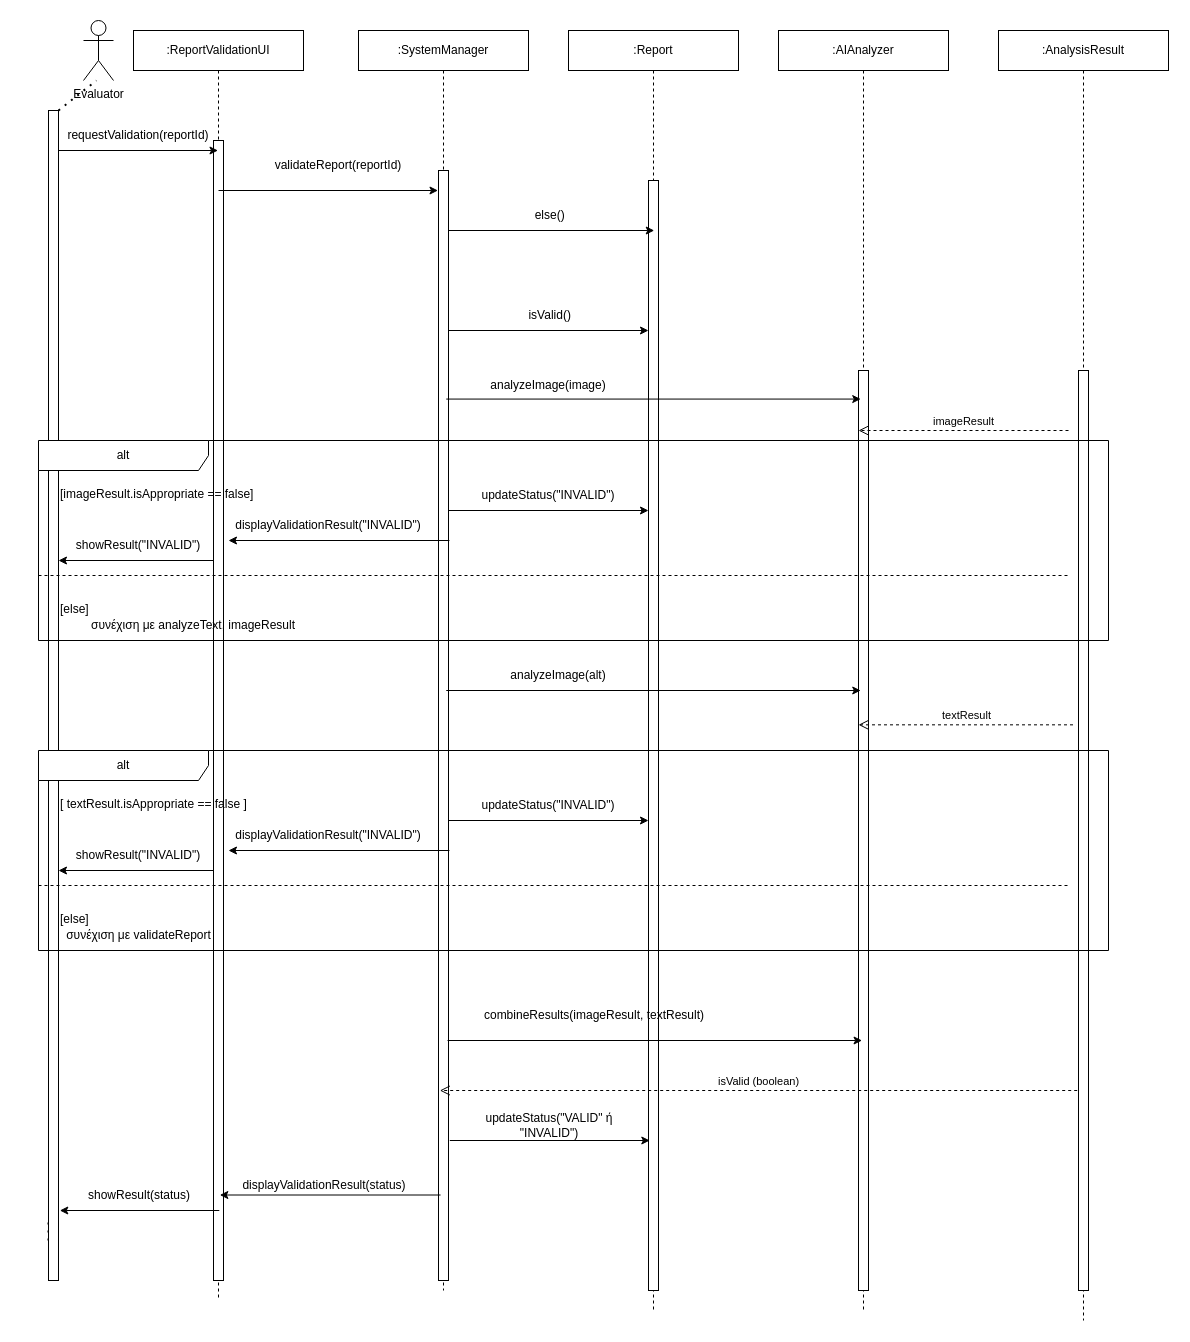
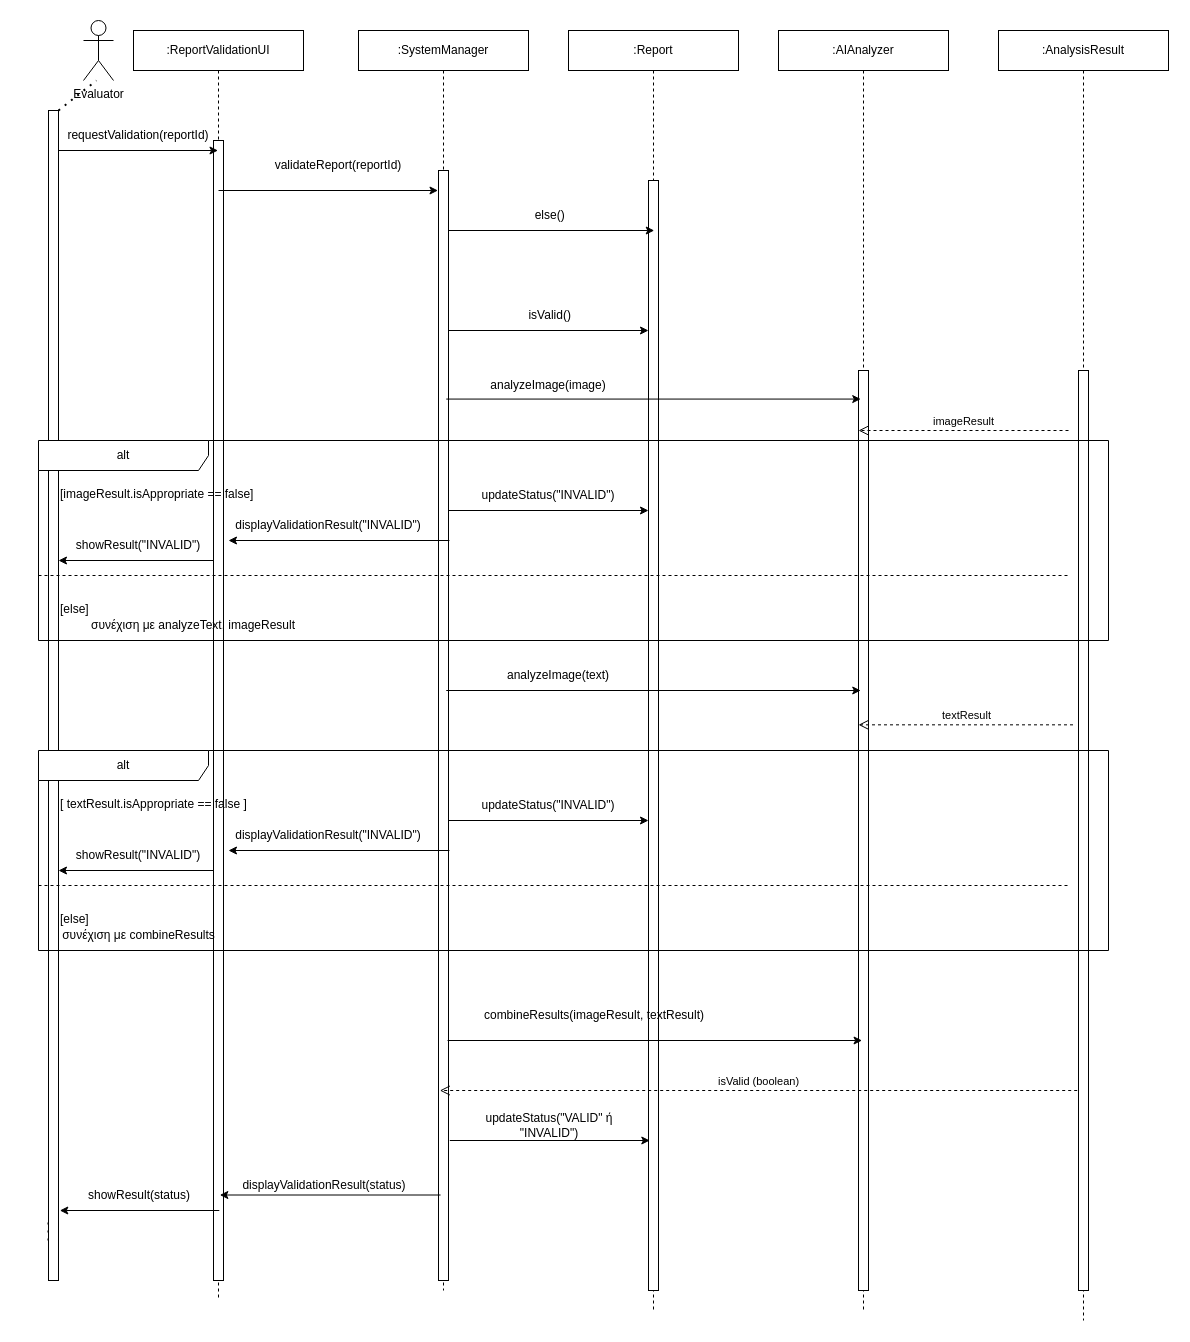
(559, 676) -> (559, 676)
(139, 936) -> (139, 936)
